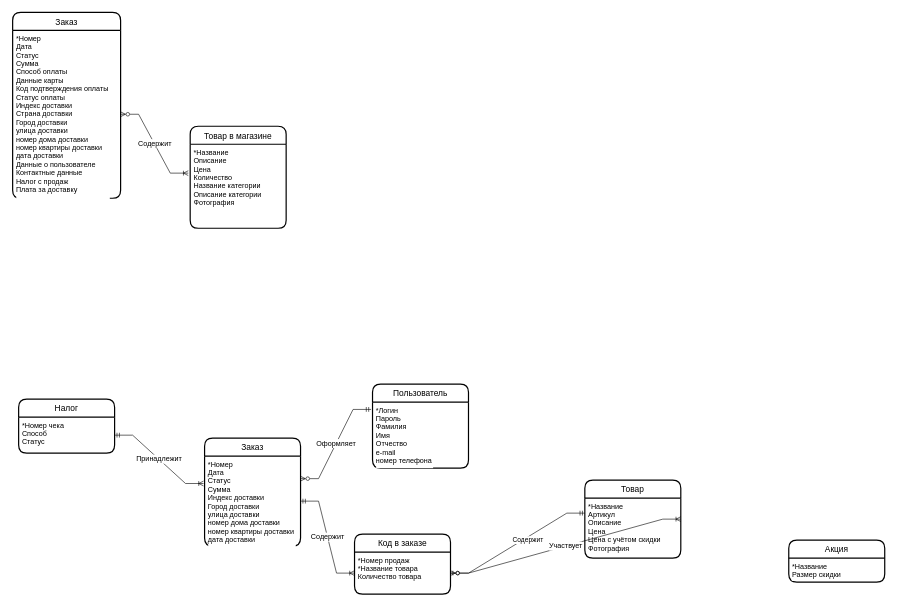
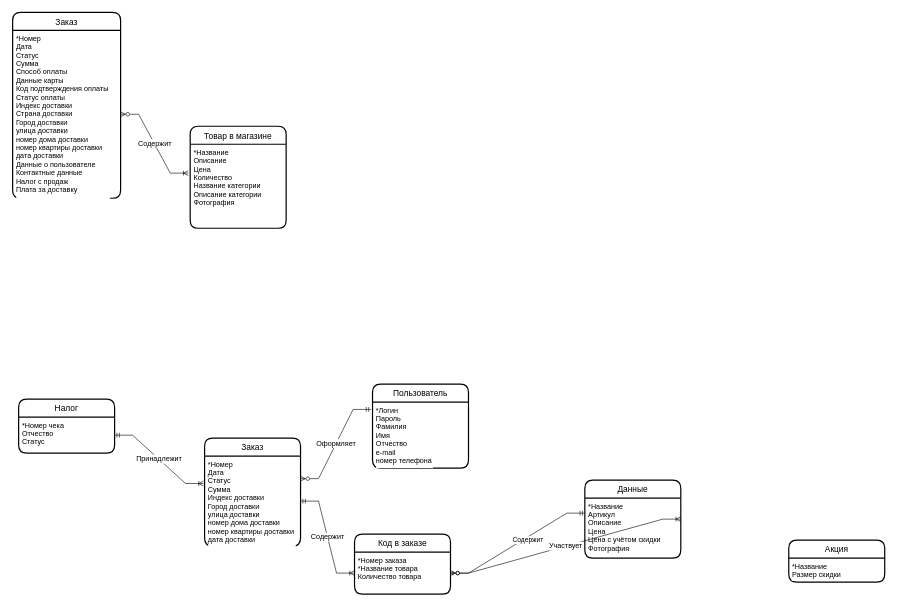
(43, 425) -> (43, 425)
(632, 490) -> (632, 490)
(383, 560) -> (383, 560)
